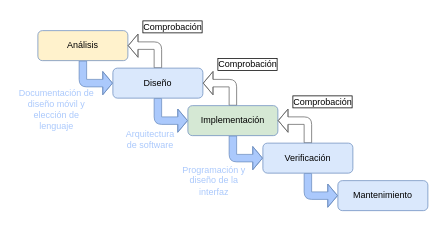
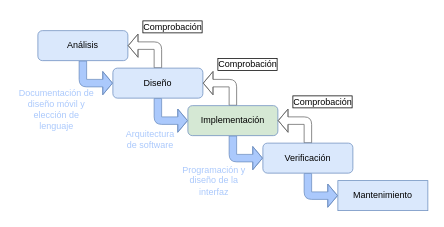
(83, 45) -> (83, 45)
(383, 195) -> (383, 195)
